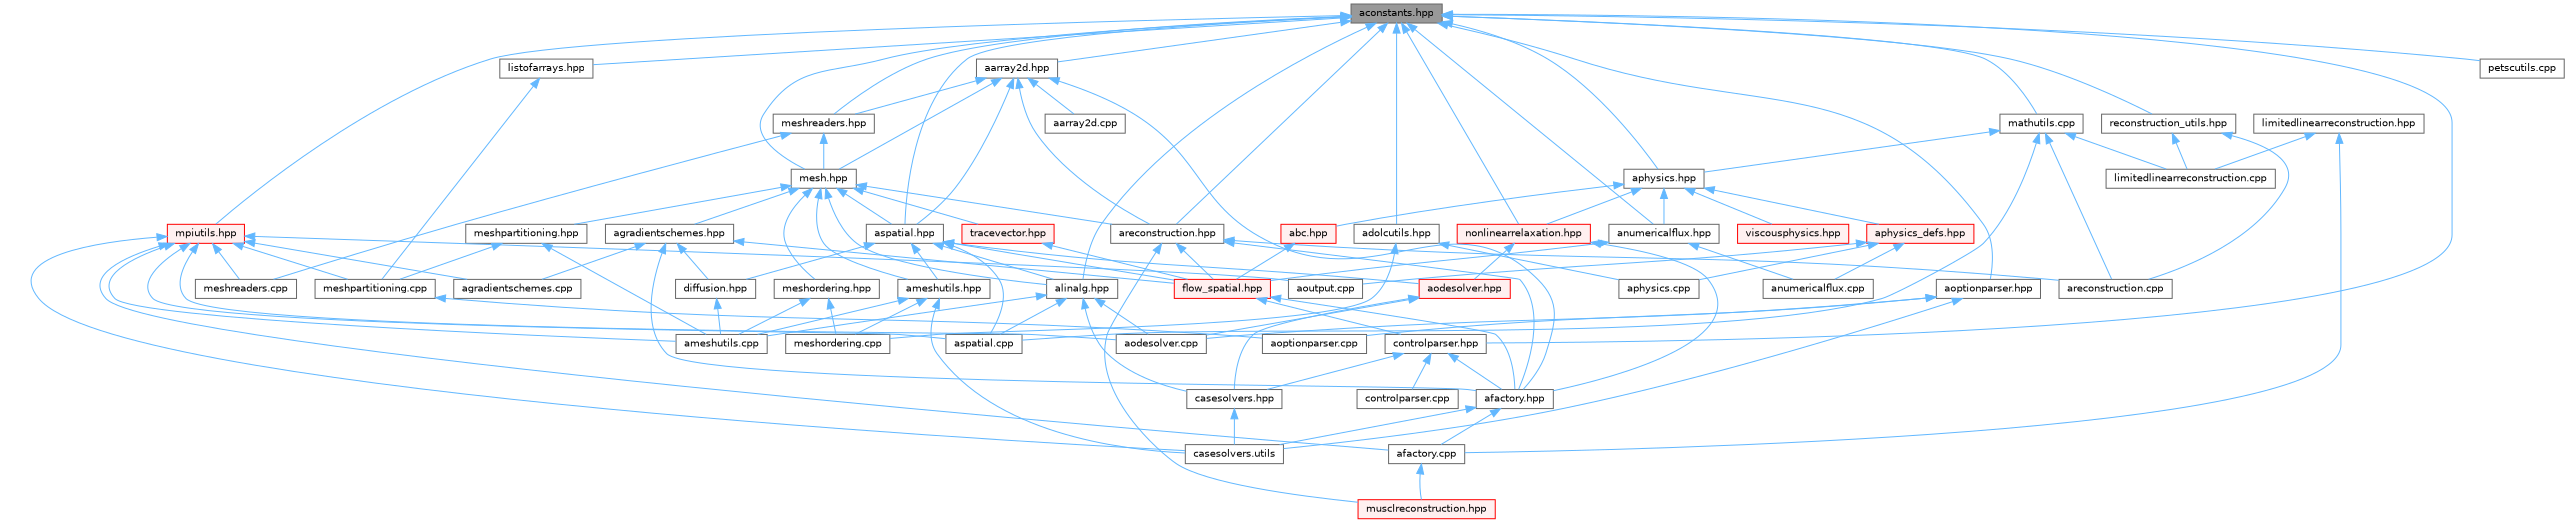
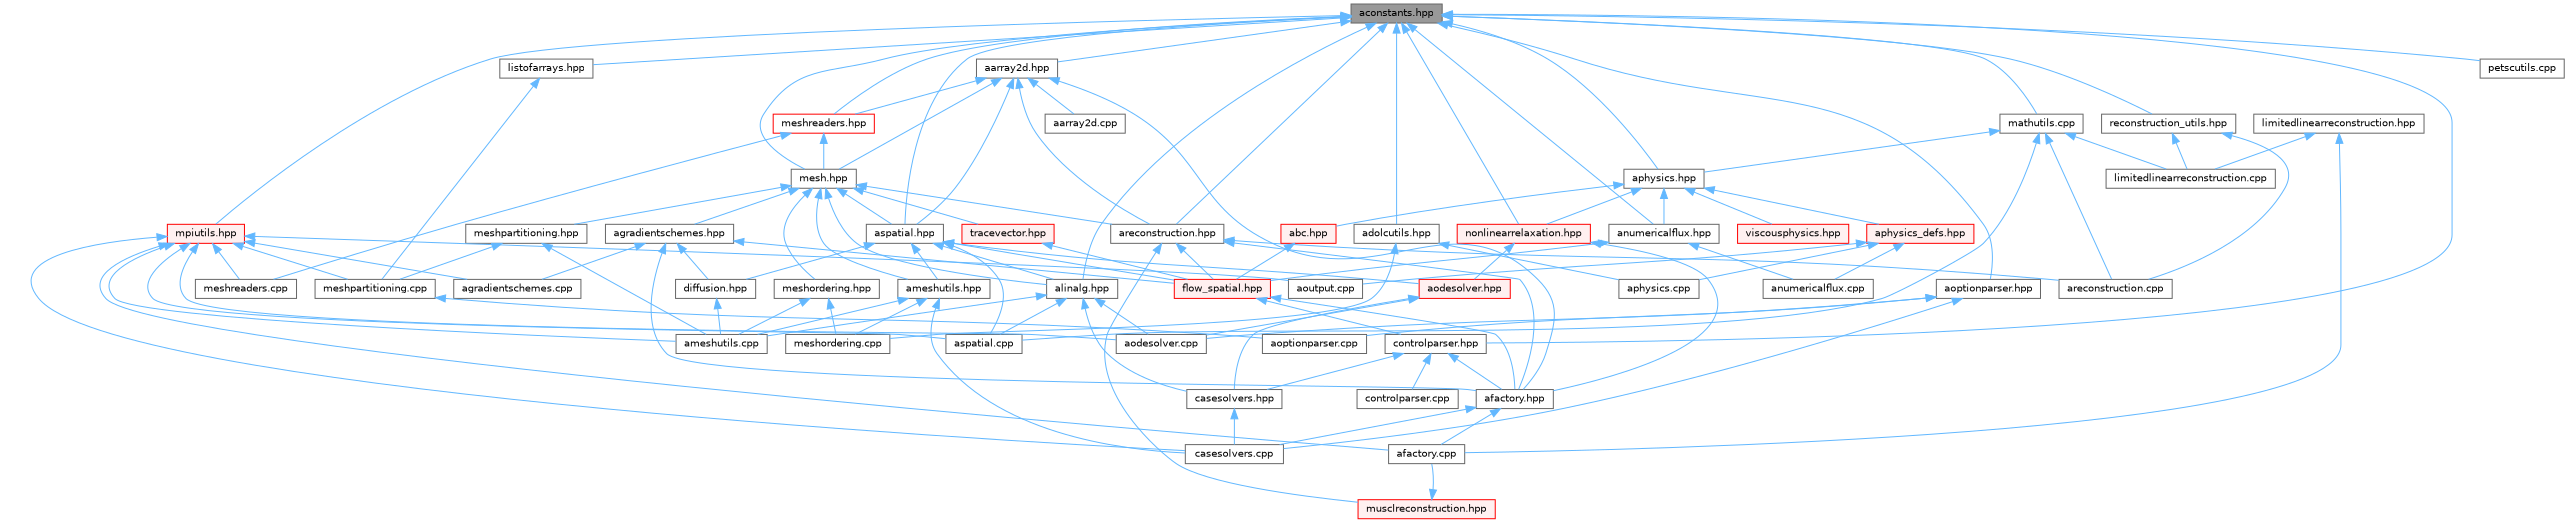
(824, 124) -> (824, 124)
(1234, 454) -> (1234, 454)
(1420, 487) -> (1433, 477)
